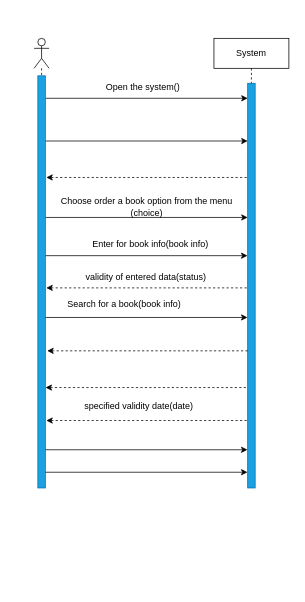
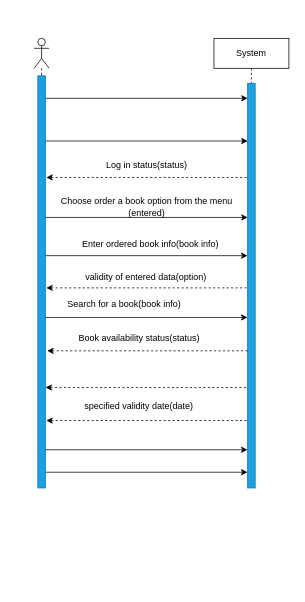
(143, 87) -> none
none -> (147, 165)
(147, 207) -> (147, 207)
(151, 244) -> (151, 244)
(146, 277) -> (146, 277)
none -> (139, 338)
